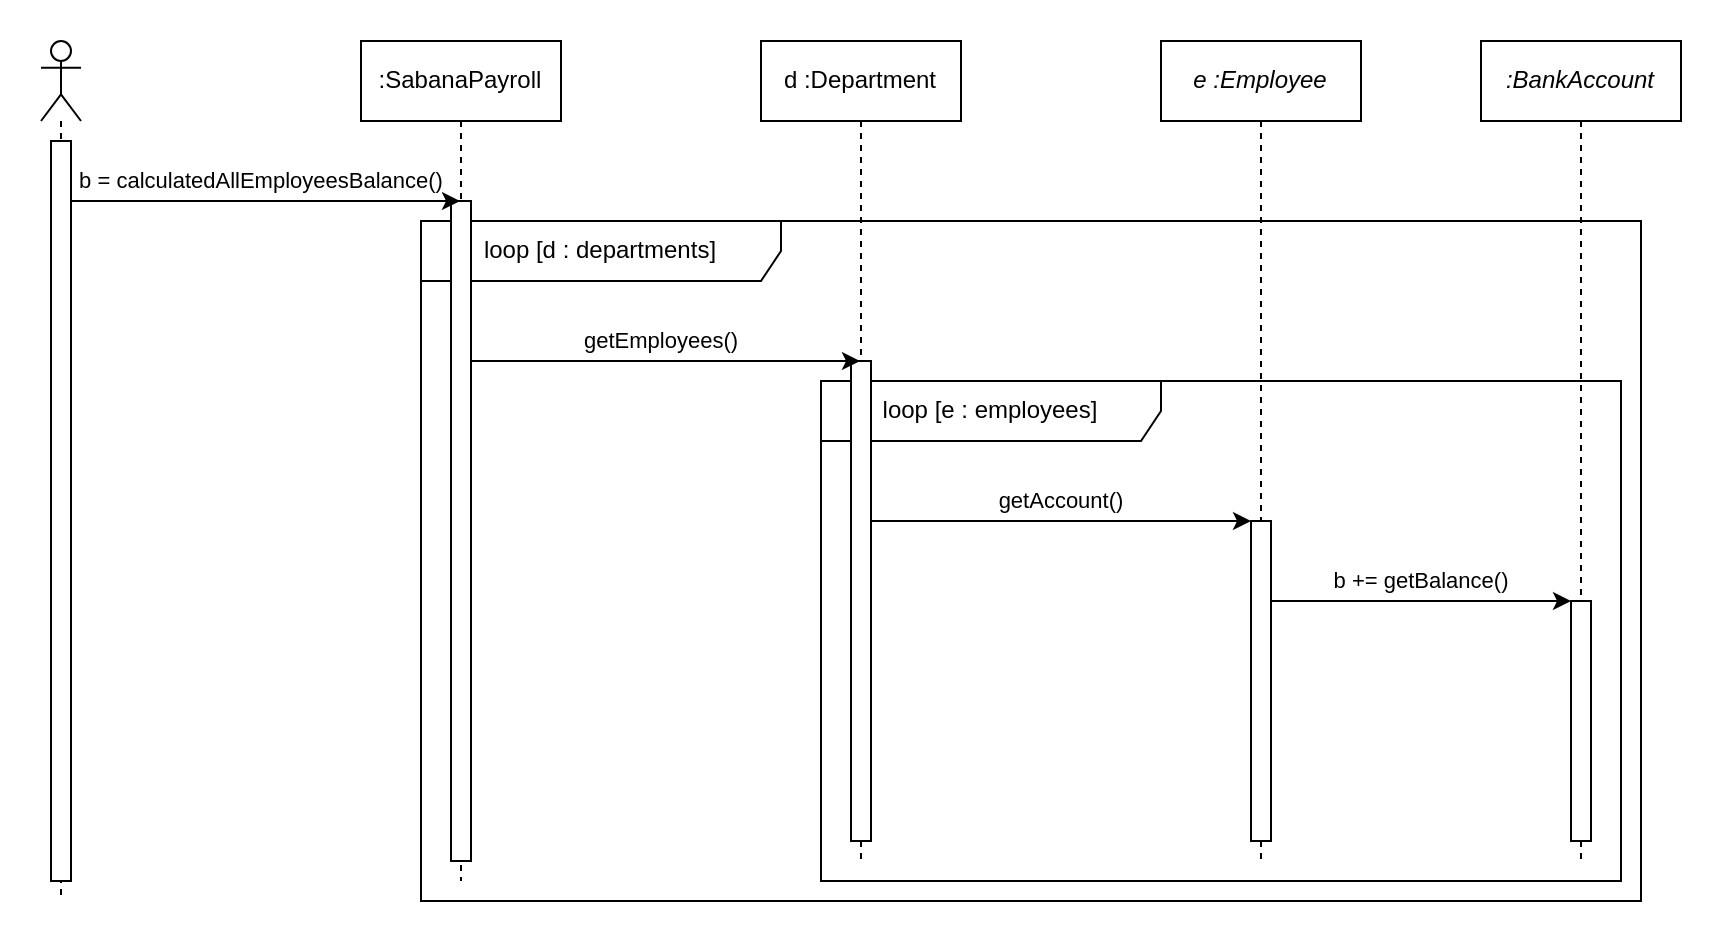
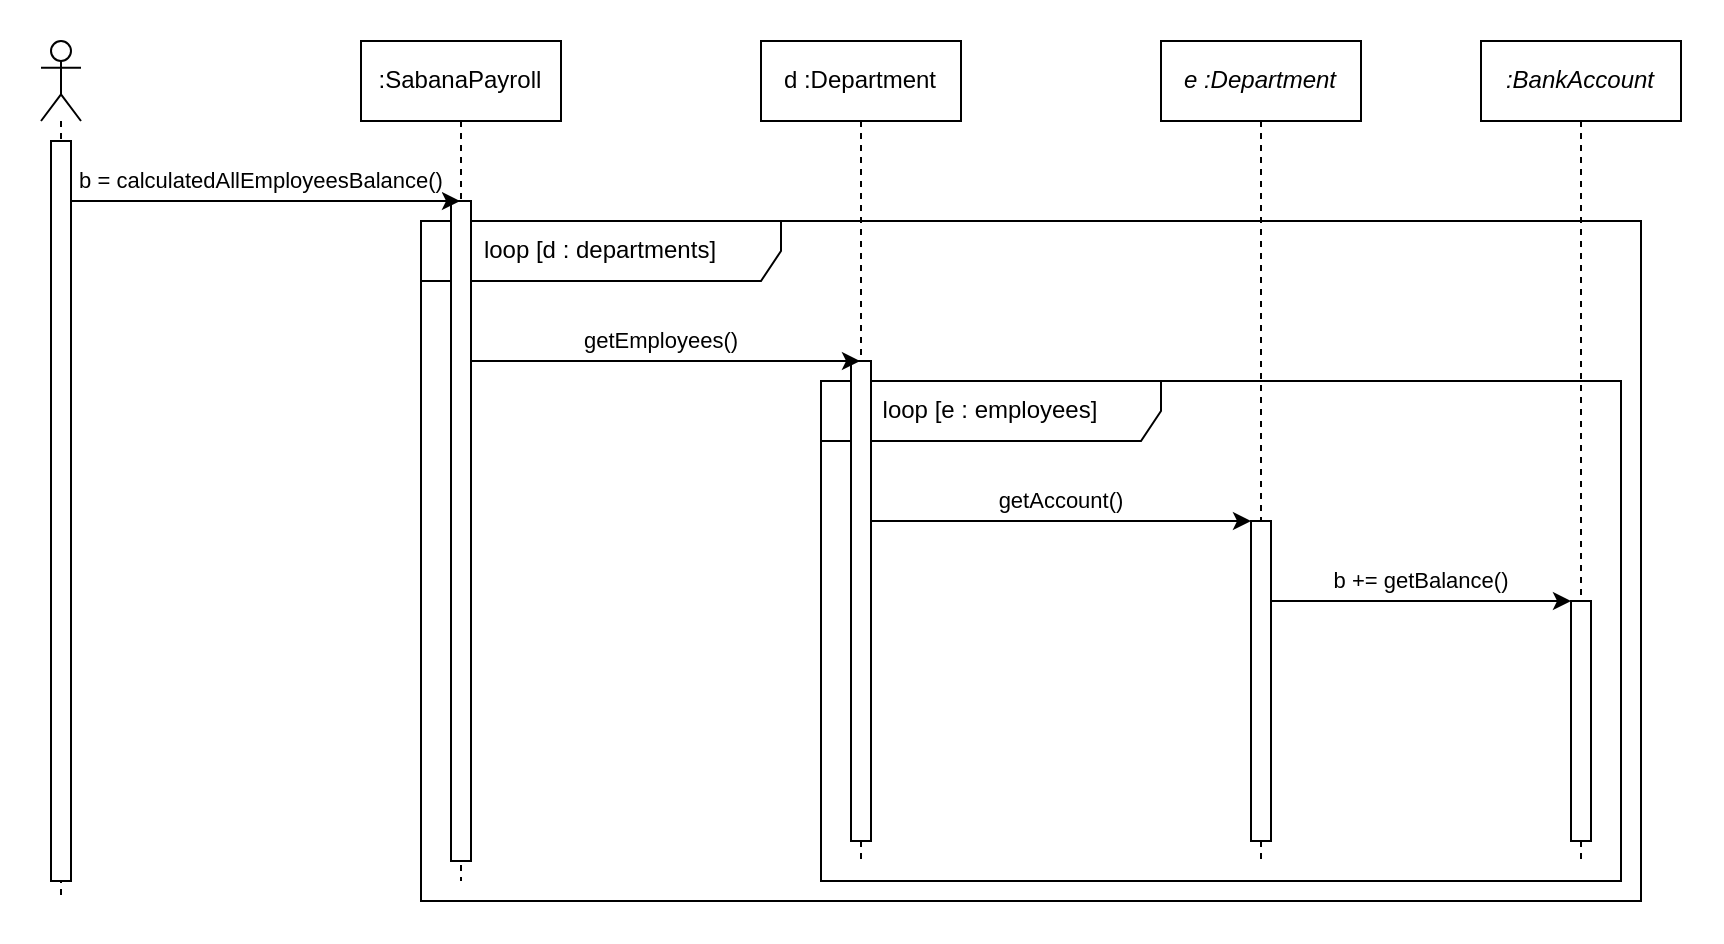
(1261, 81) -> (1261, 81)
